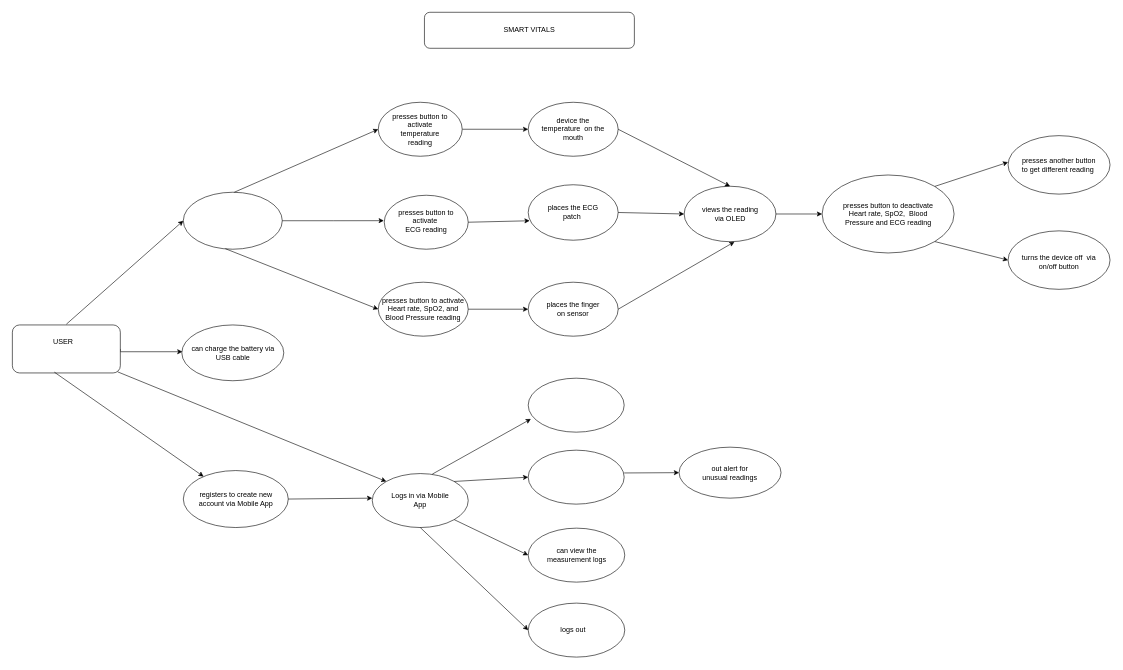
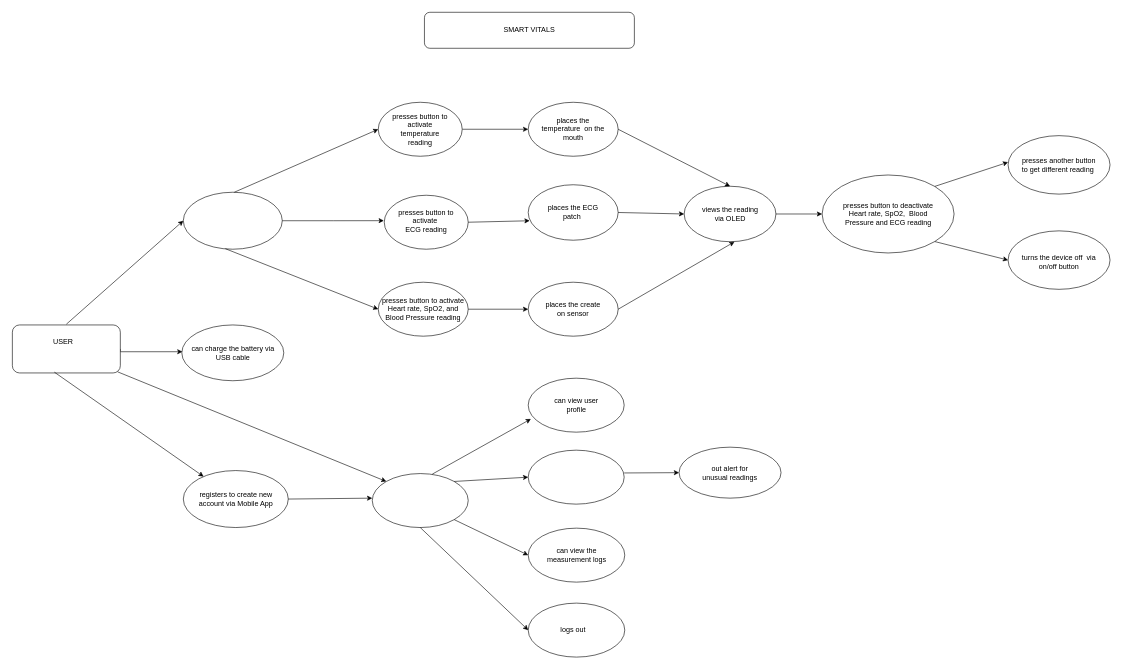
(573, 129) -> (573, 129)
(573, 309) -> (573, 309)
none -> (577, 405)
(420, 501) -> none
